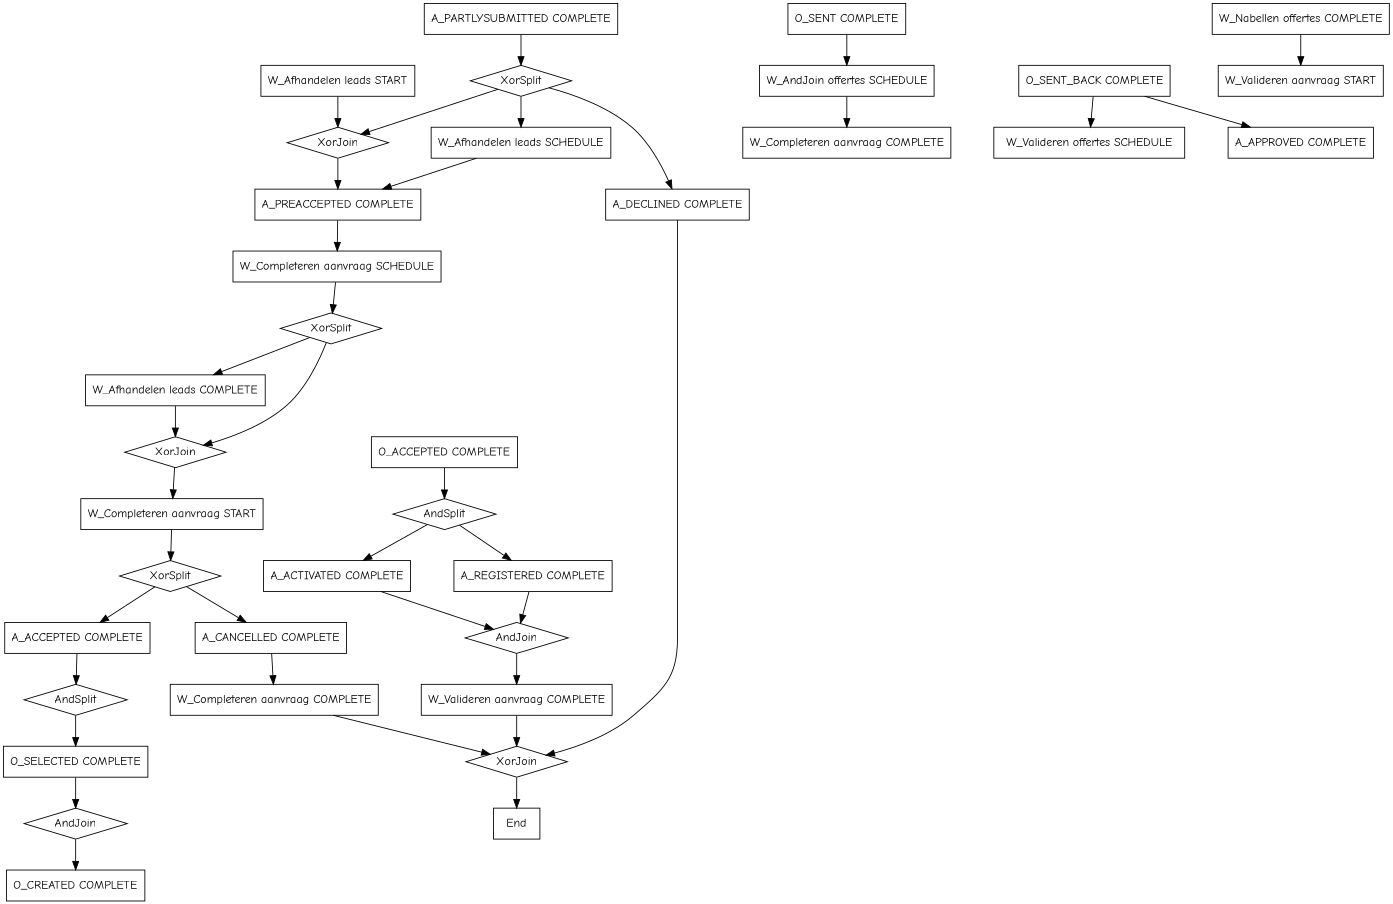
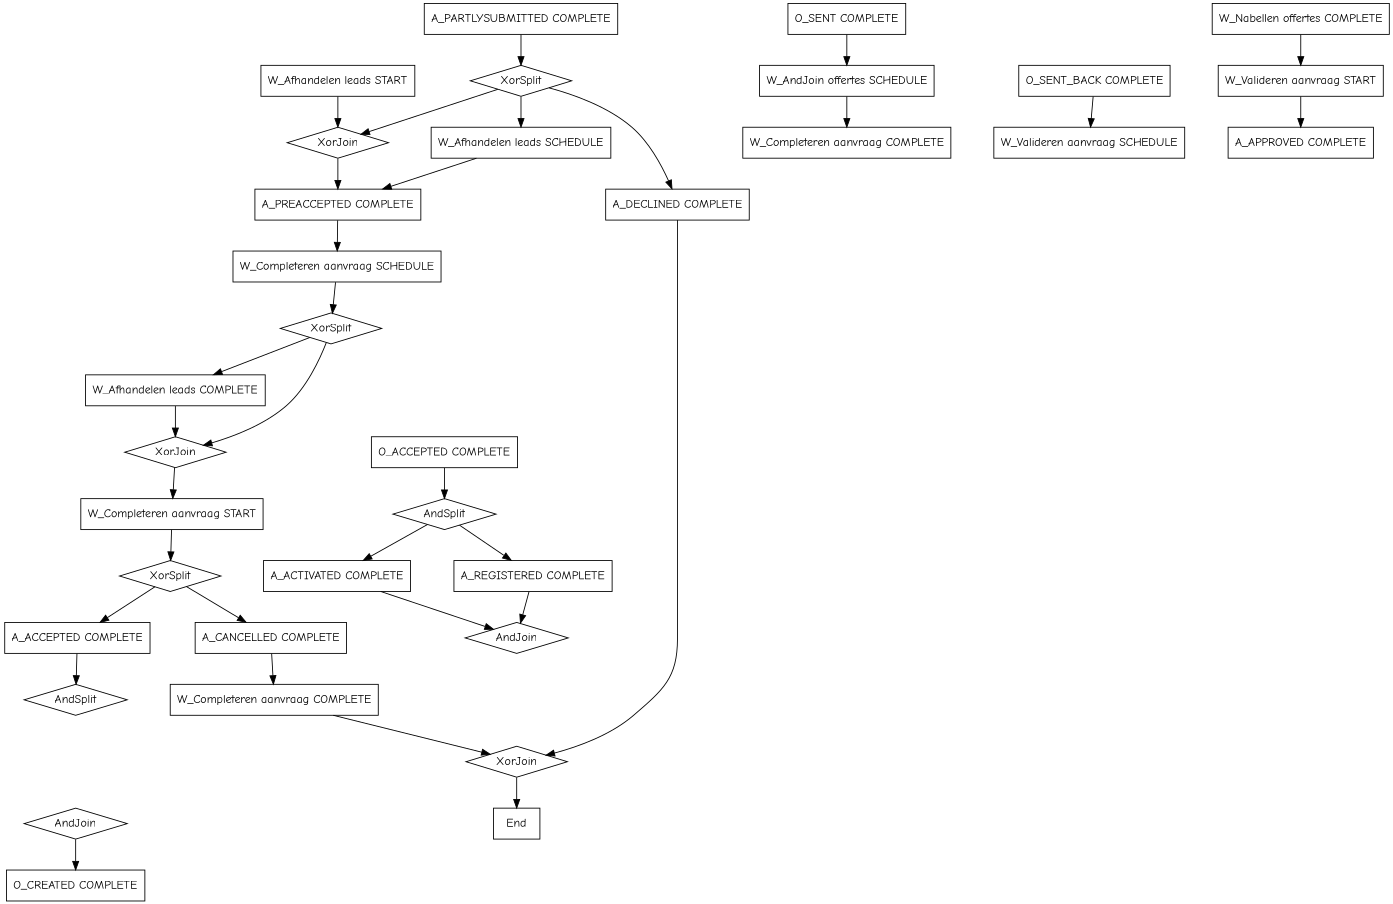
(1193, 110) -> (1301, 108)
(1089, 143) -> (1089, 143)
(517, 700) -> none
(76, 762) -> none
